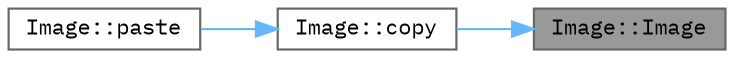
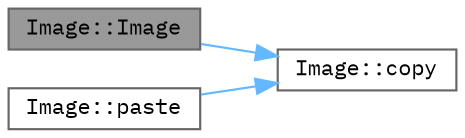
(484, 29) -> (228, 48)
